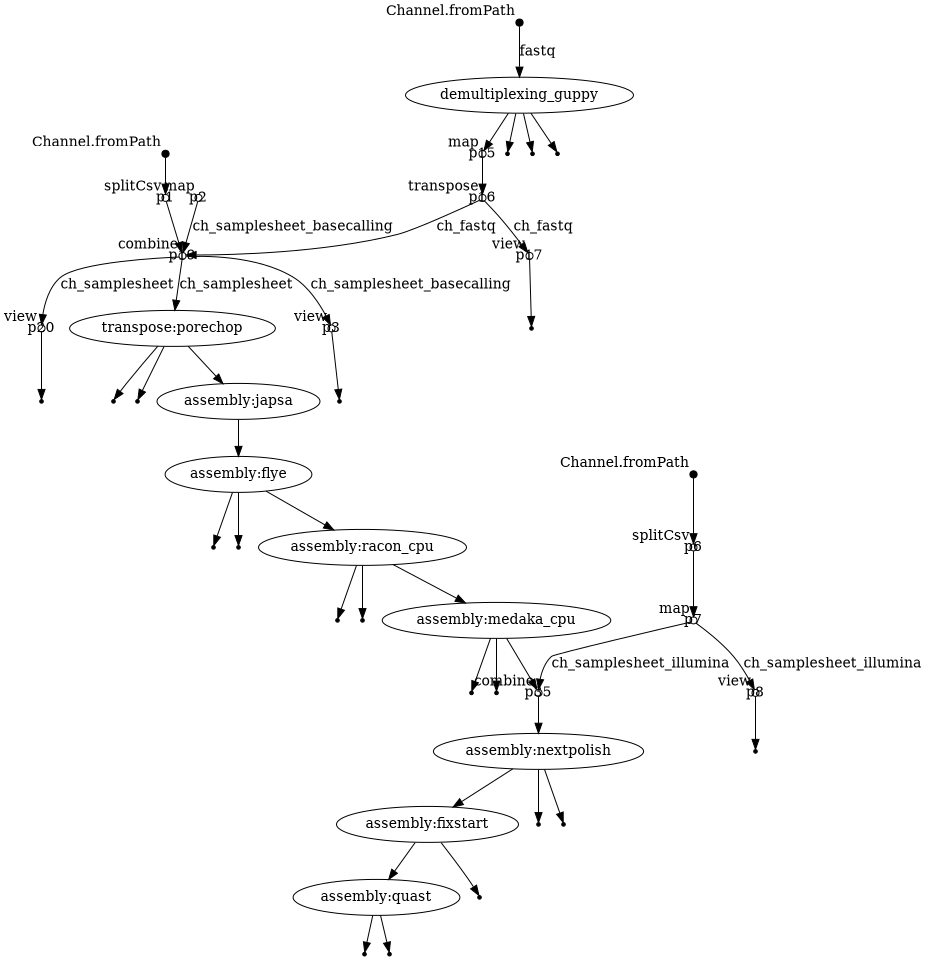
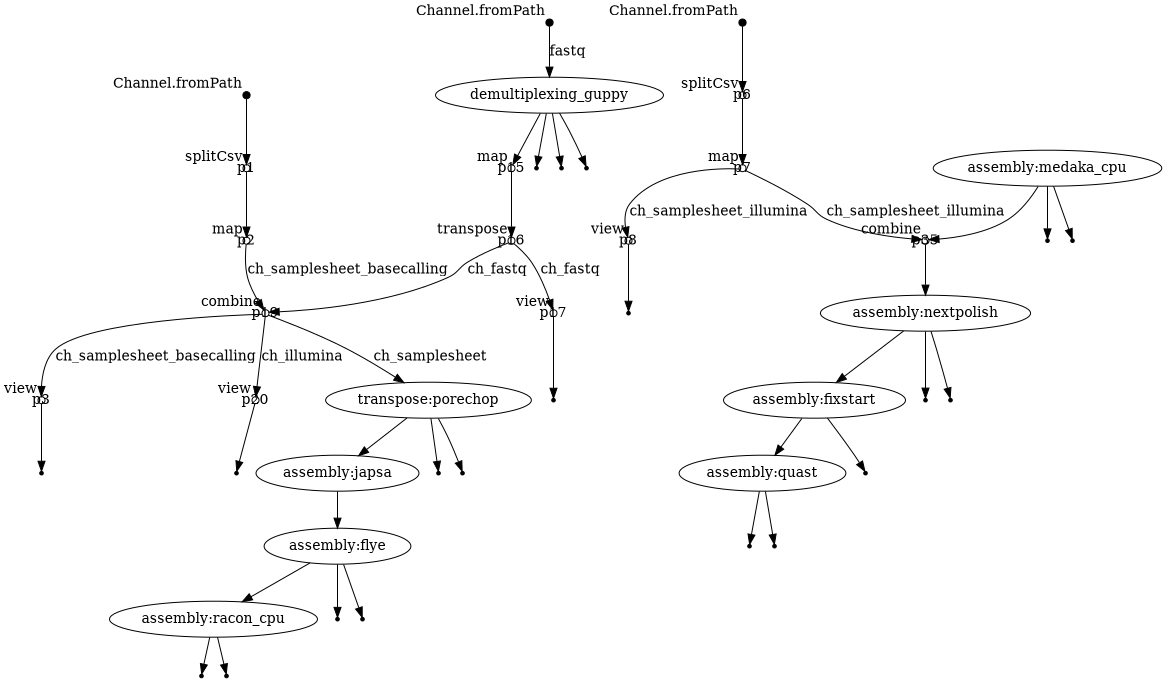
(173, 222) -> (246, 199)
(118, 285) -> (302, 357)
(425, 581) -> none
